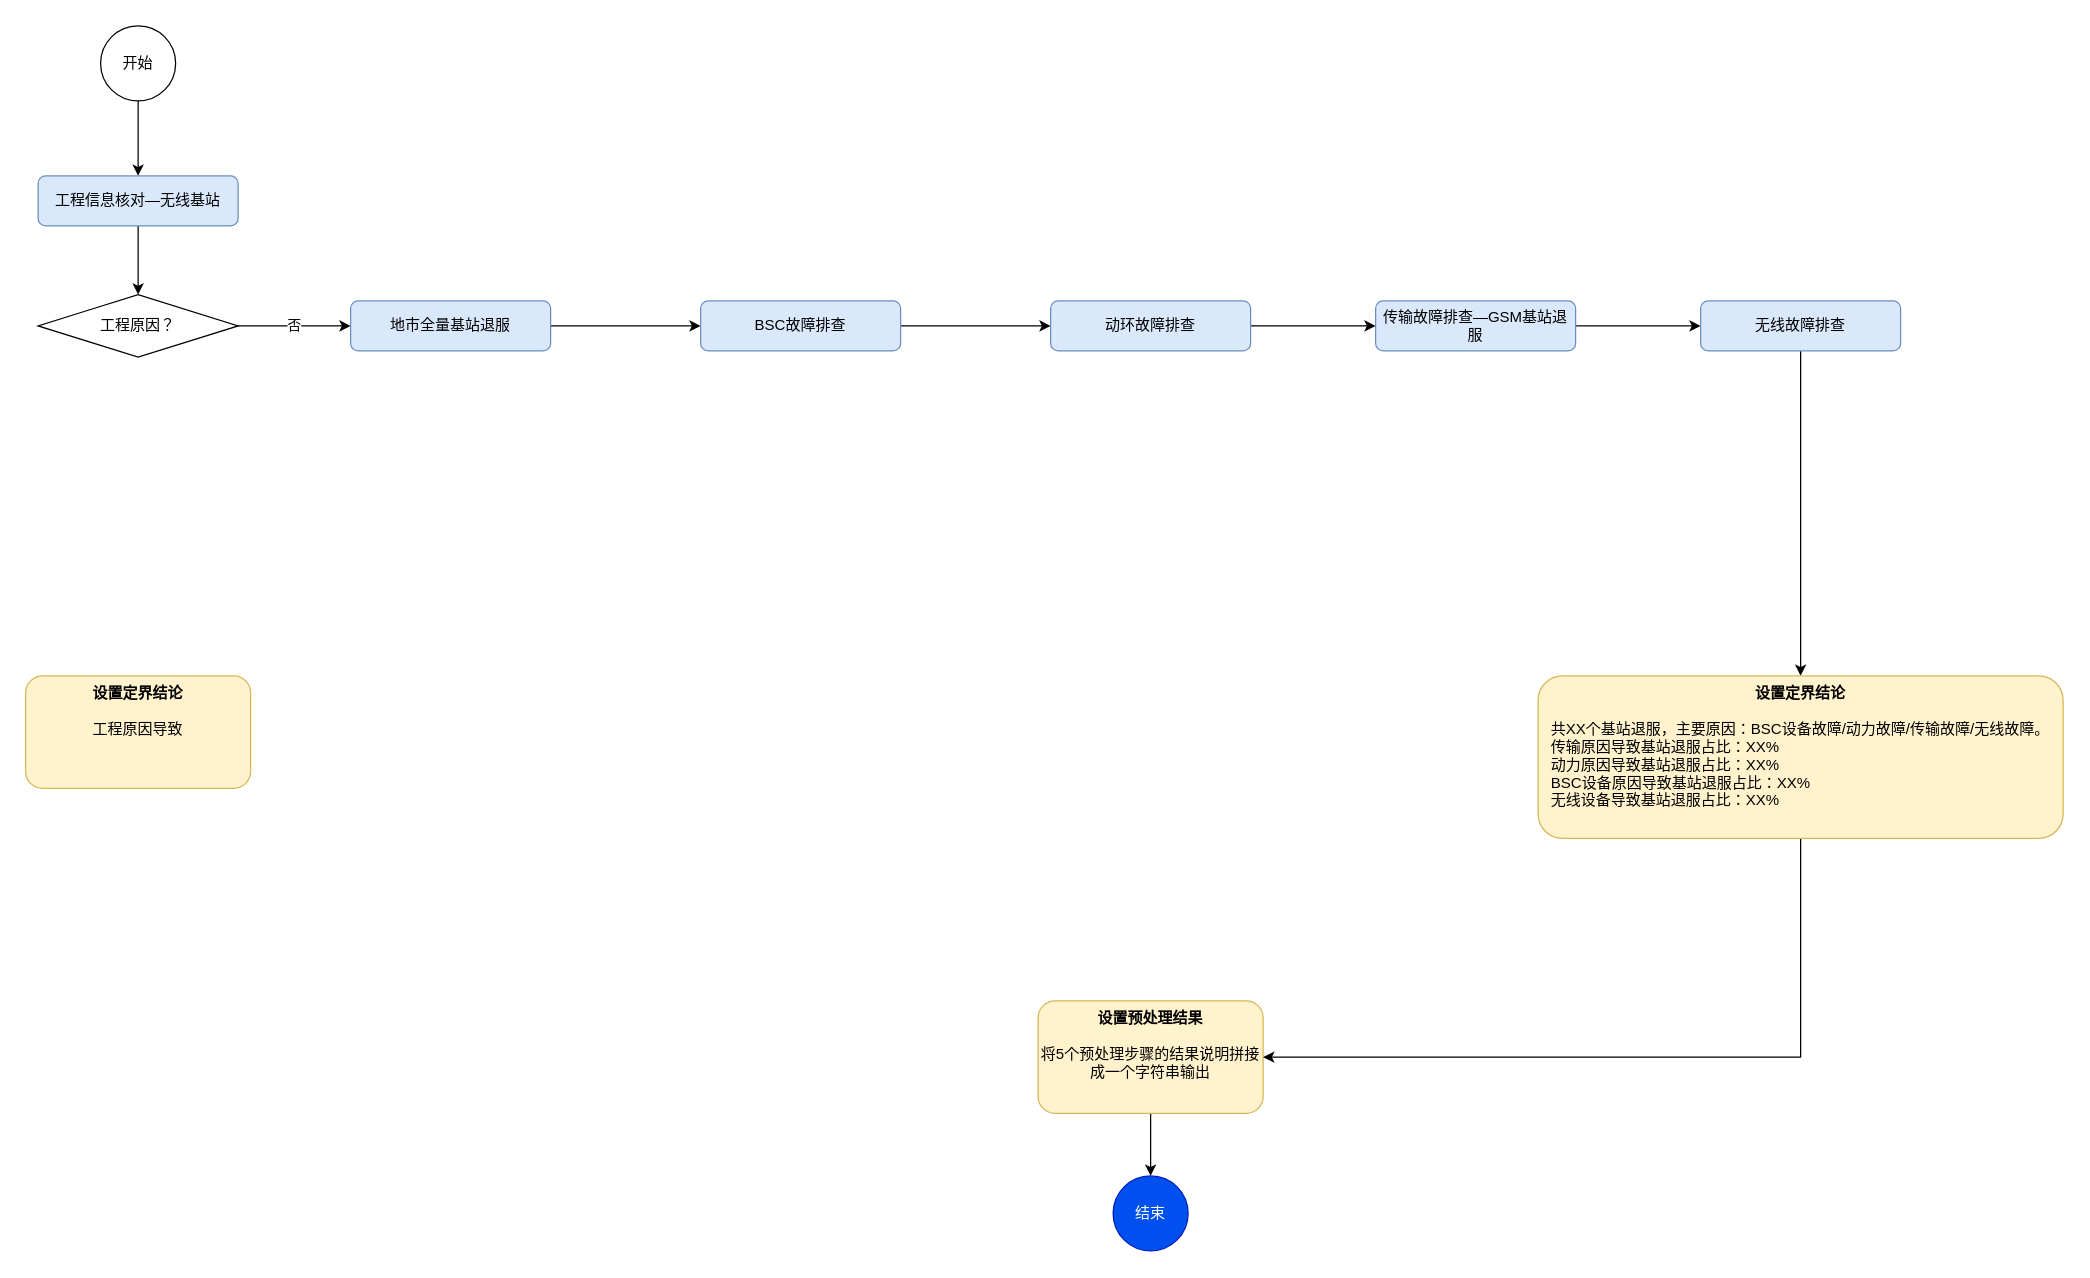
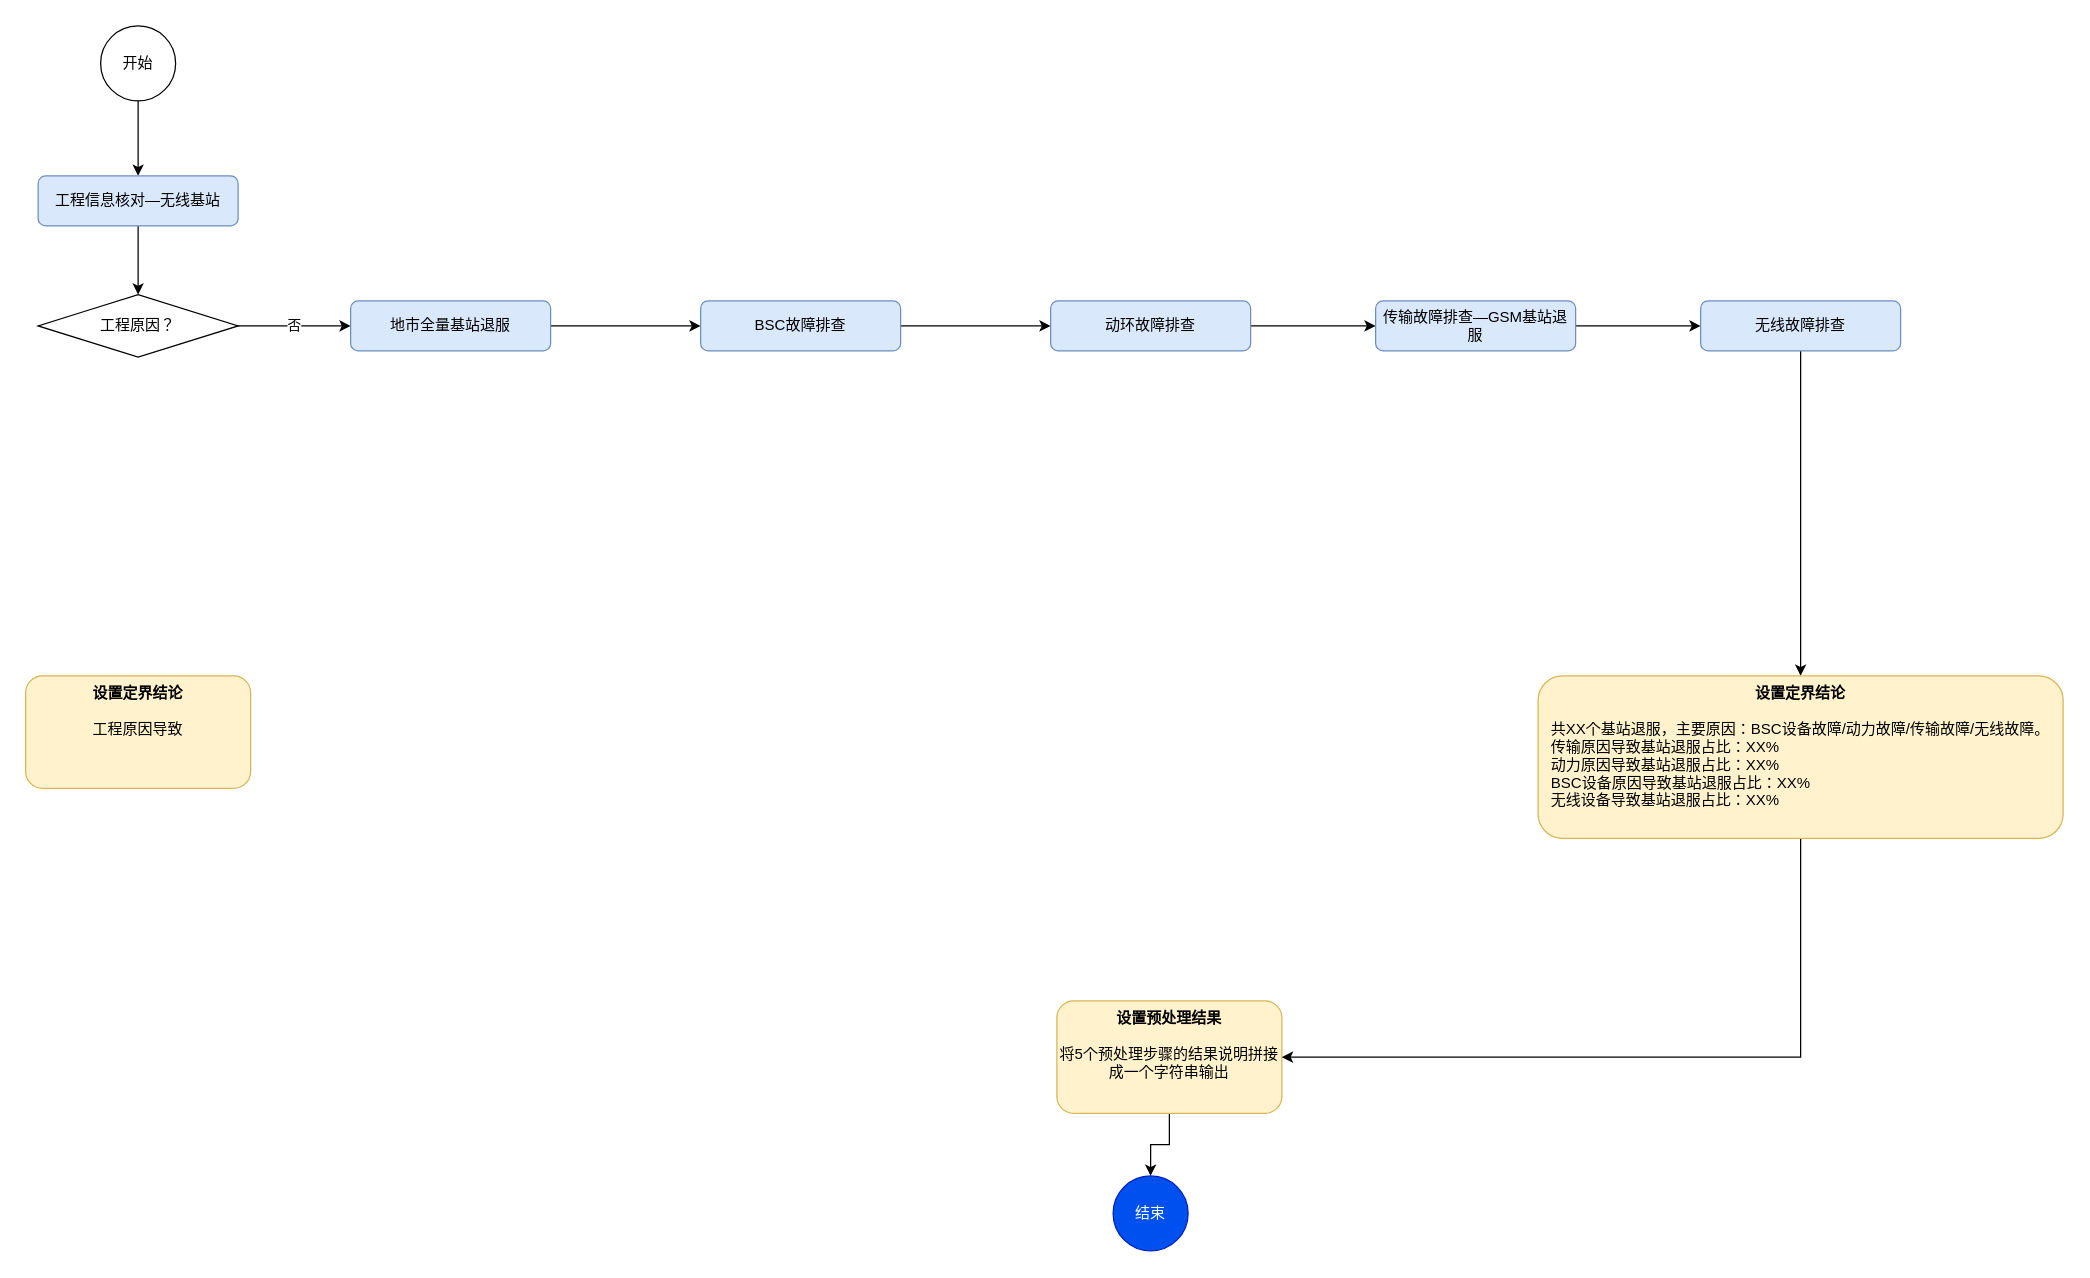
(1151, 1057) -> (1169, 1057)
